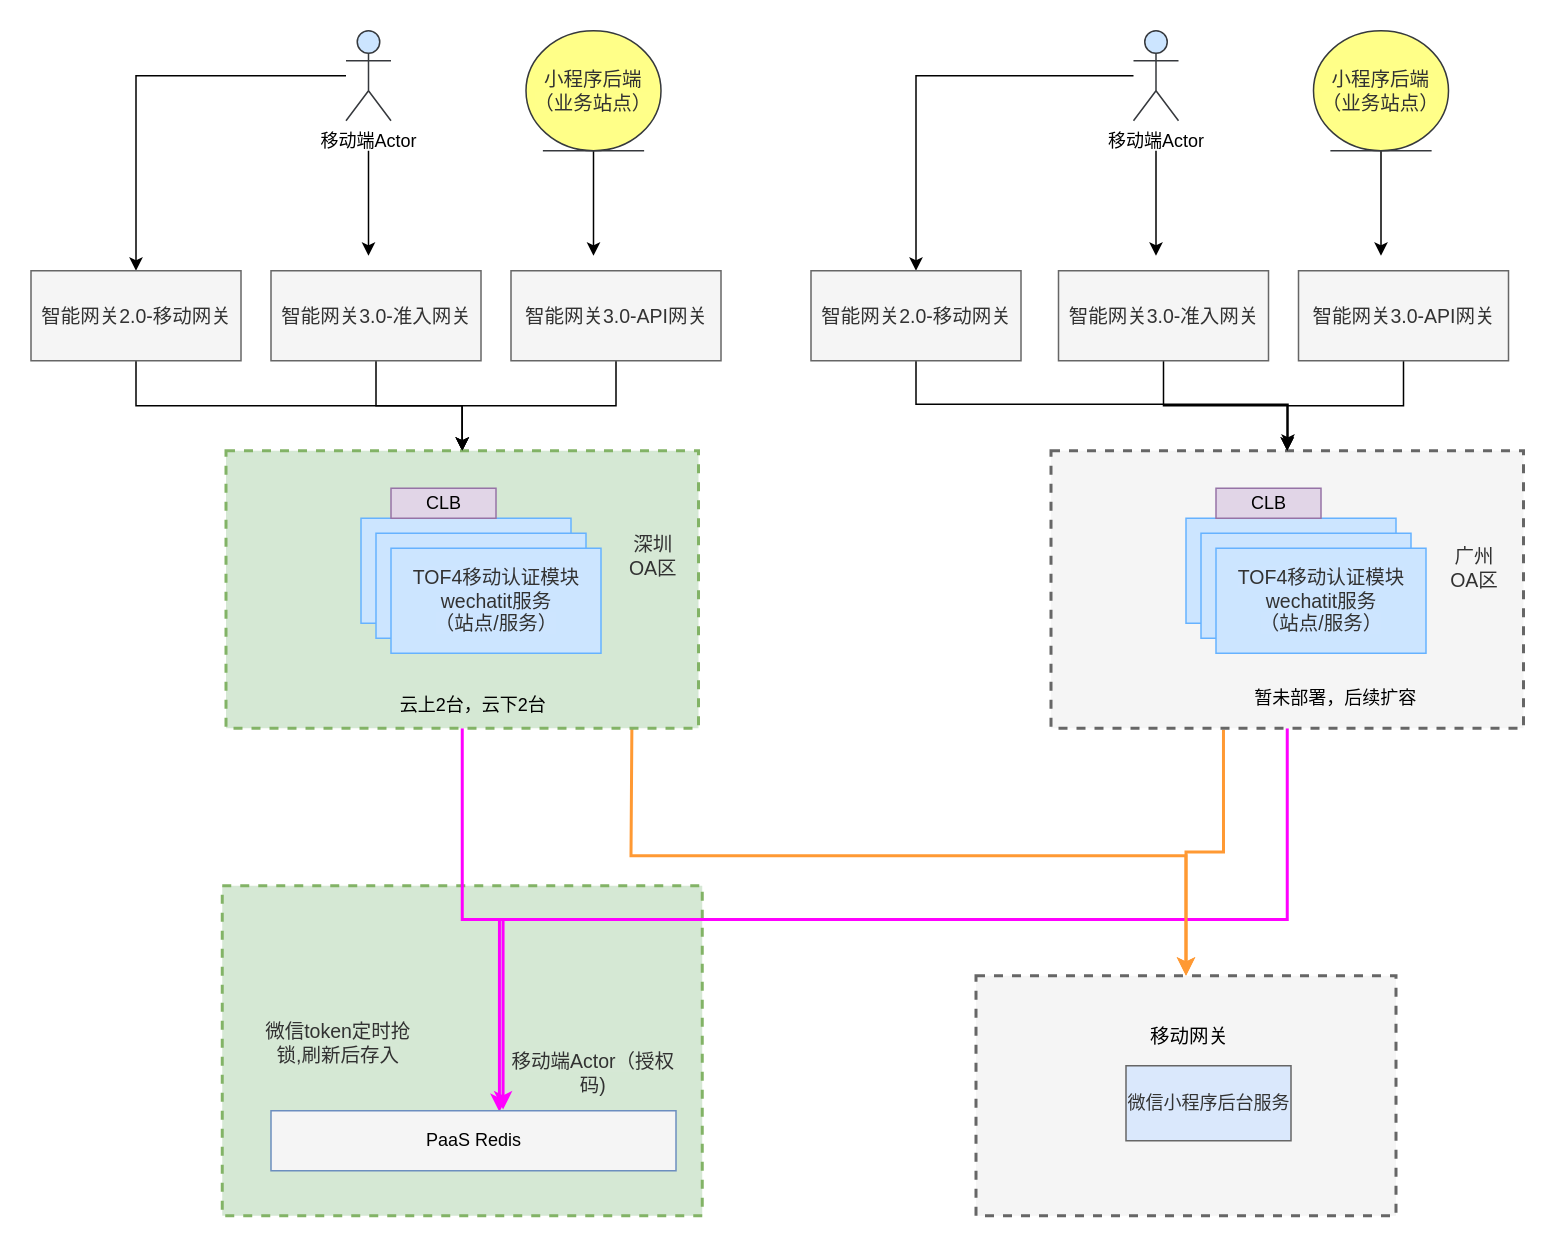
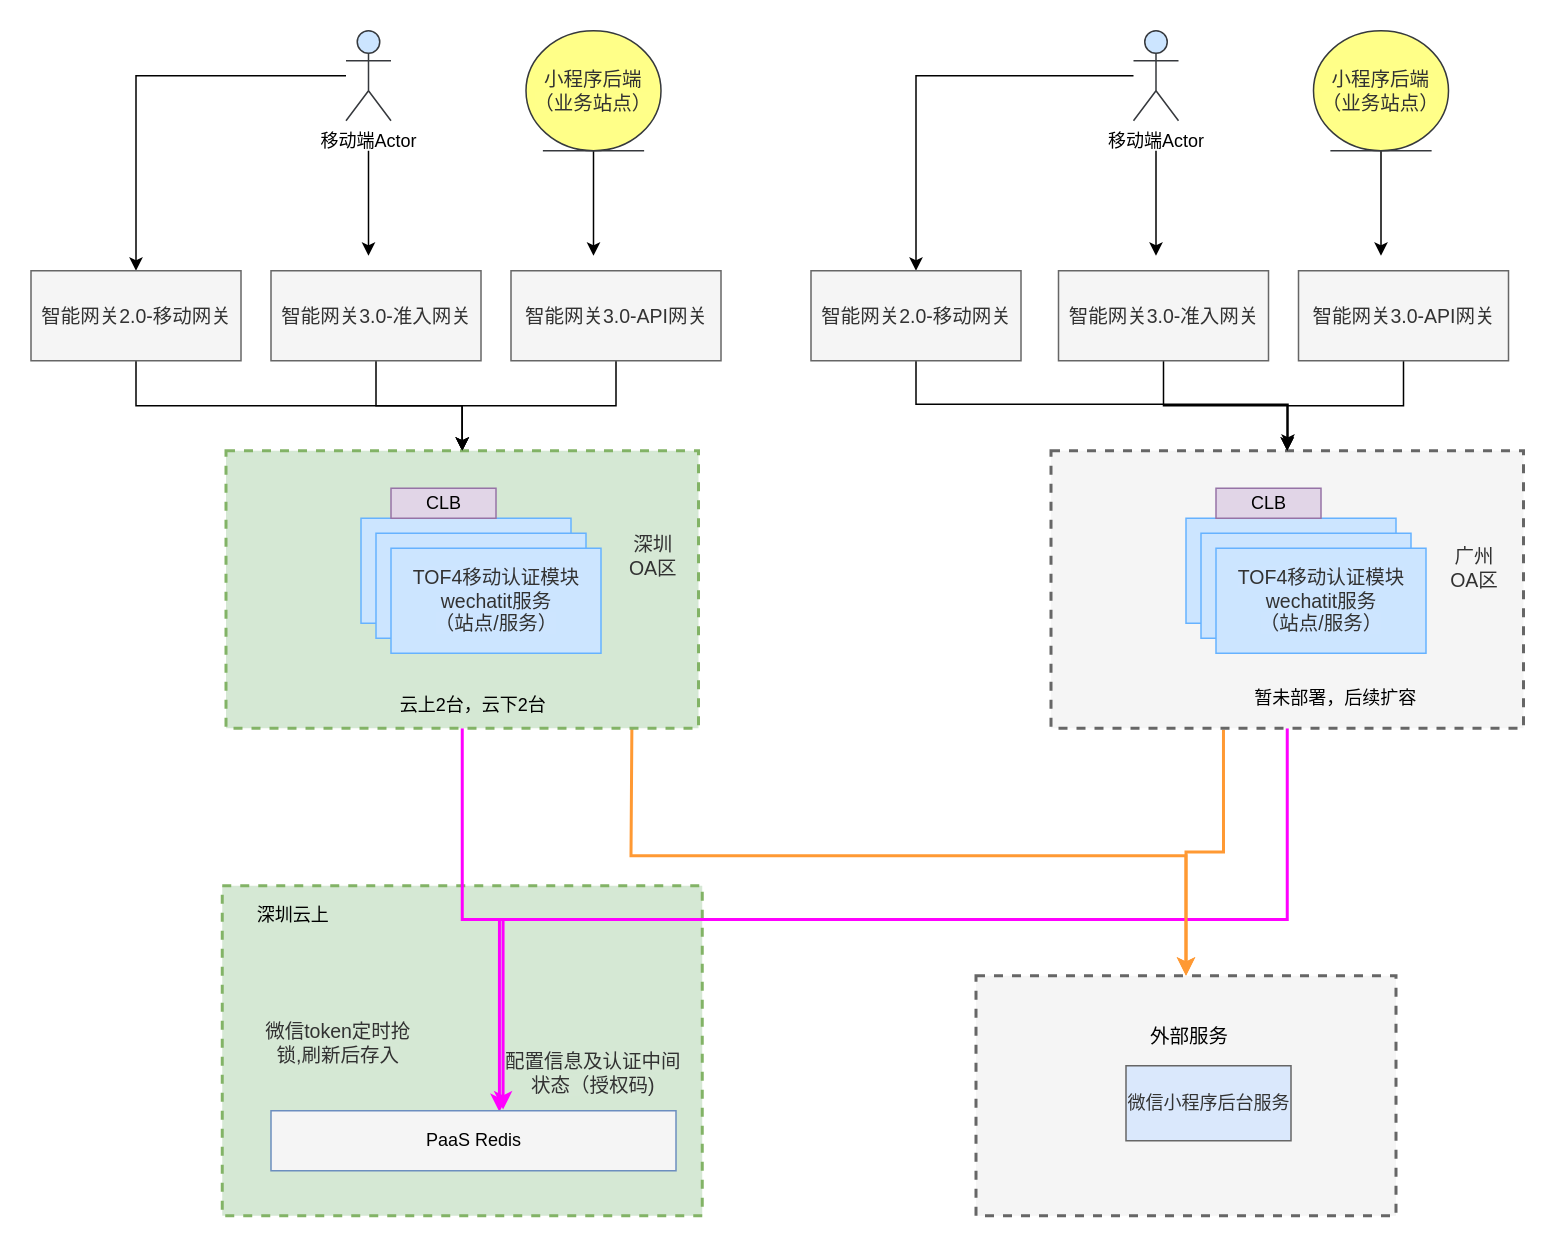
none -> (293, 916)
(1190, 1036) -> (1190, 1036)
(593, 1073) -> (593, 1073)
